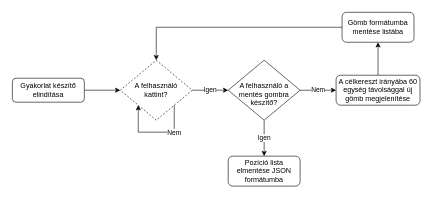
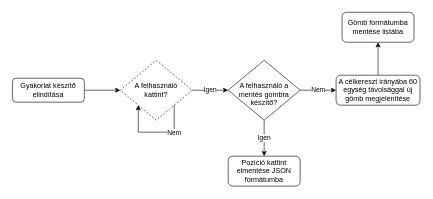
(156, 27) -> none
(264, 171) -> (264, 171)
